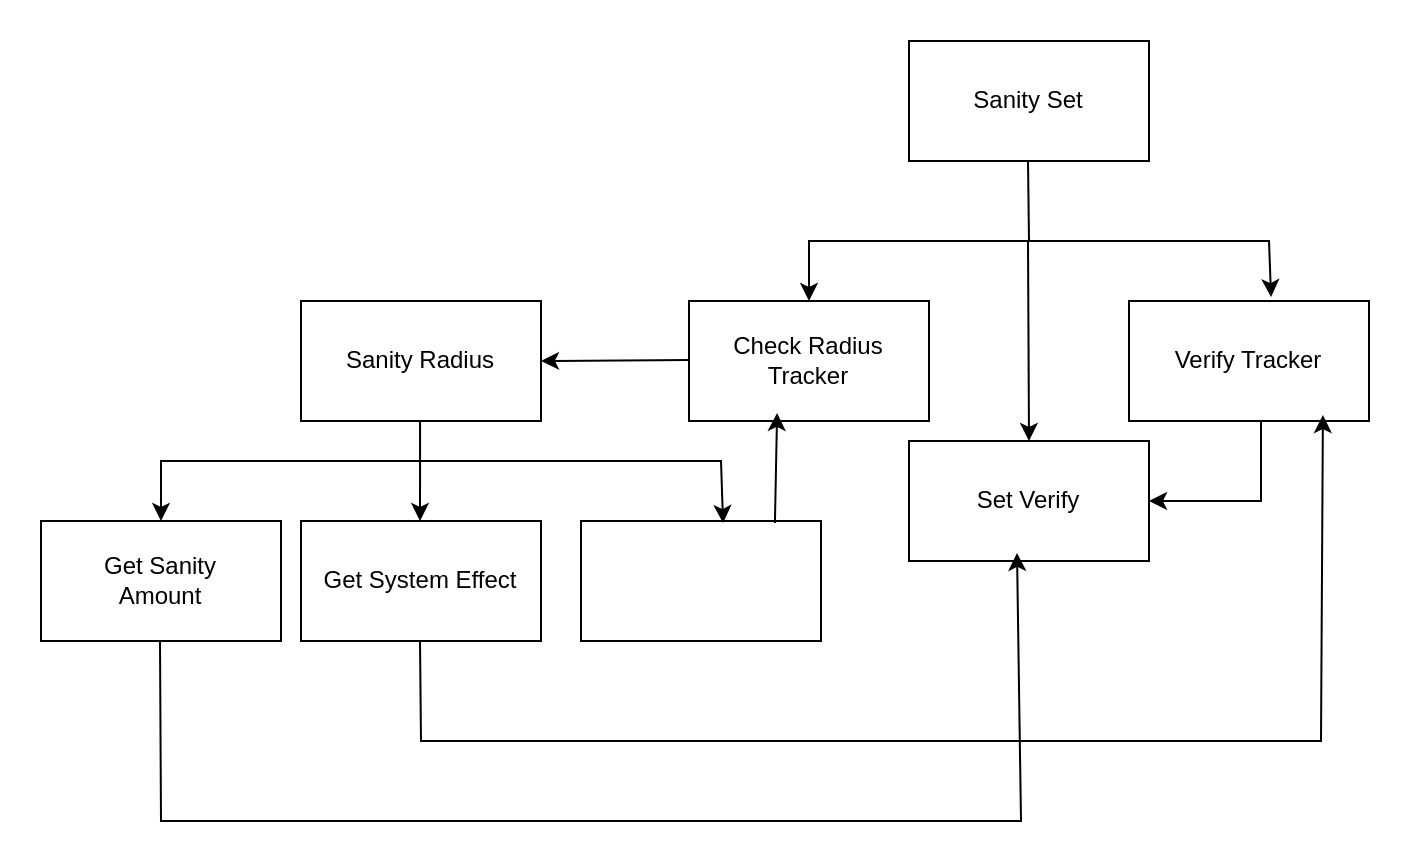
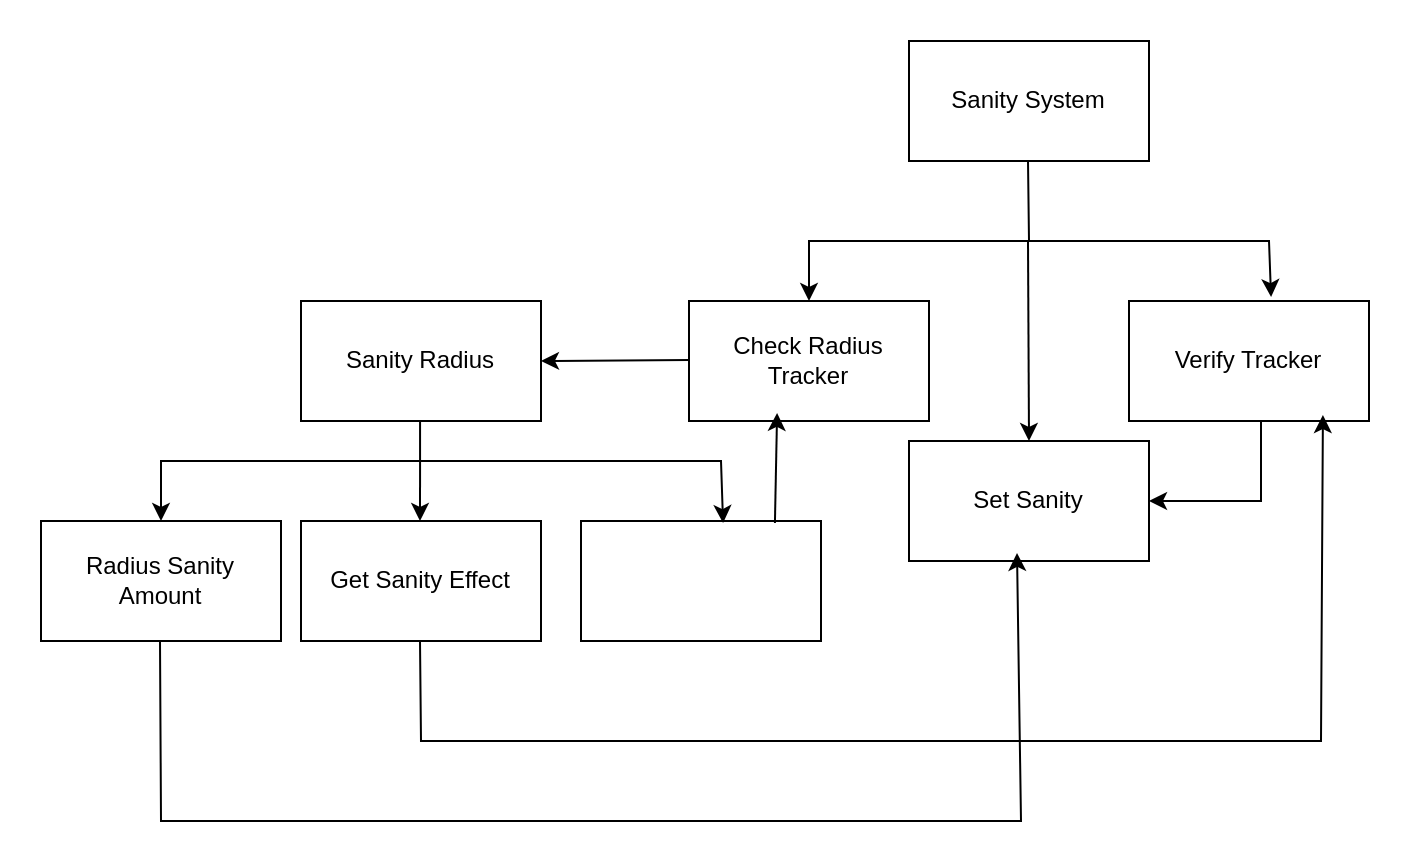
(1029, 101) -> (1029, 101)
(1029, 501) -> (1029, 501)
(161, 581) -> (161, 581)
(421, 581) -> (421, 581)
